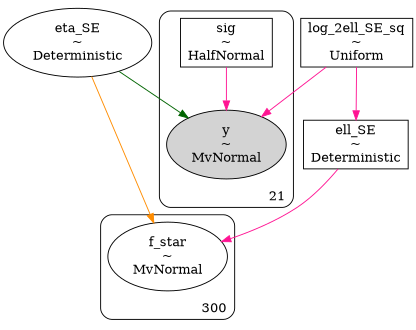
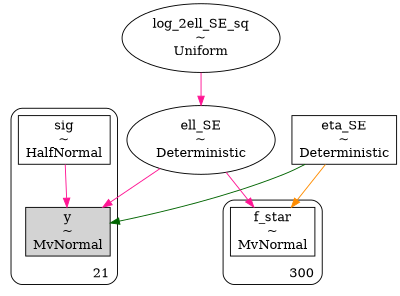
(78, 43) -> (344, 140)
(357, 43) -> (201, 38)
(299, 88) -> (135, 185)
(226, 145) -> (68, 232)
(356, 145) -> (201, 140)
(168, 257) -> (273, 232)
